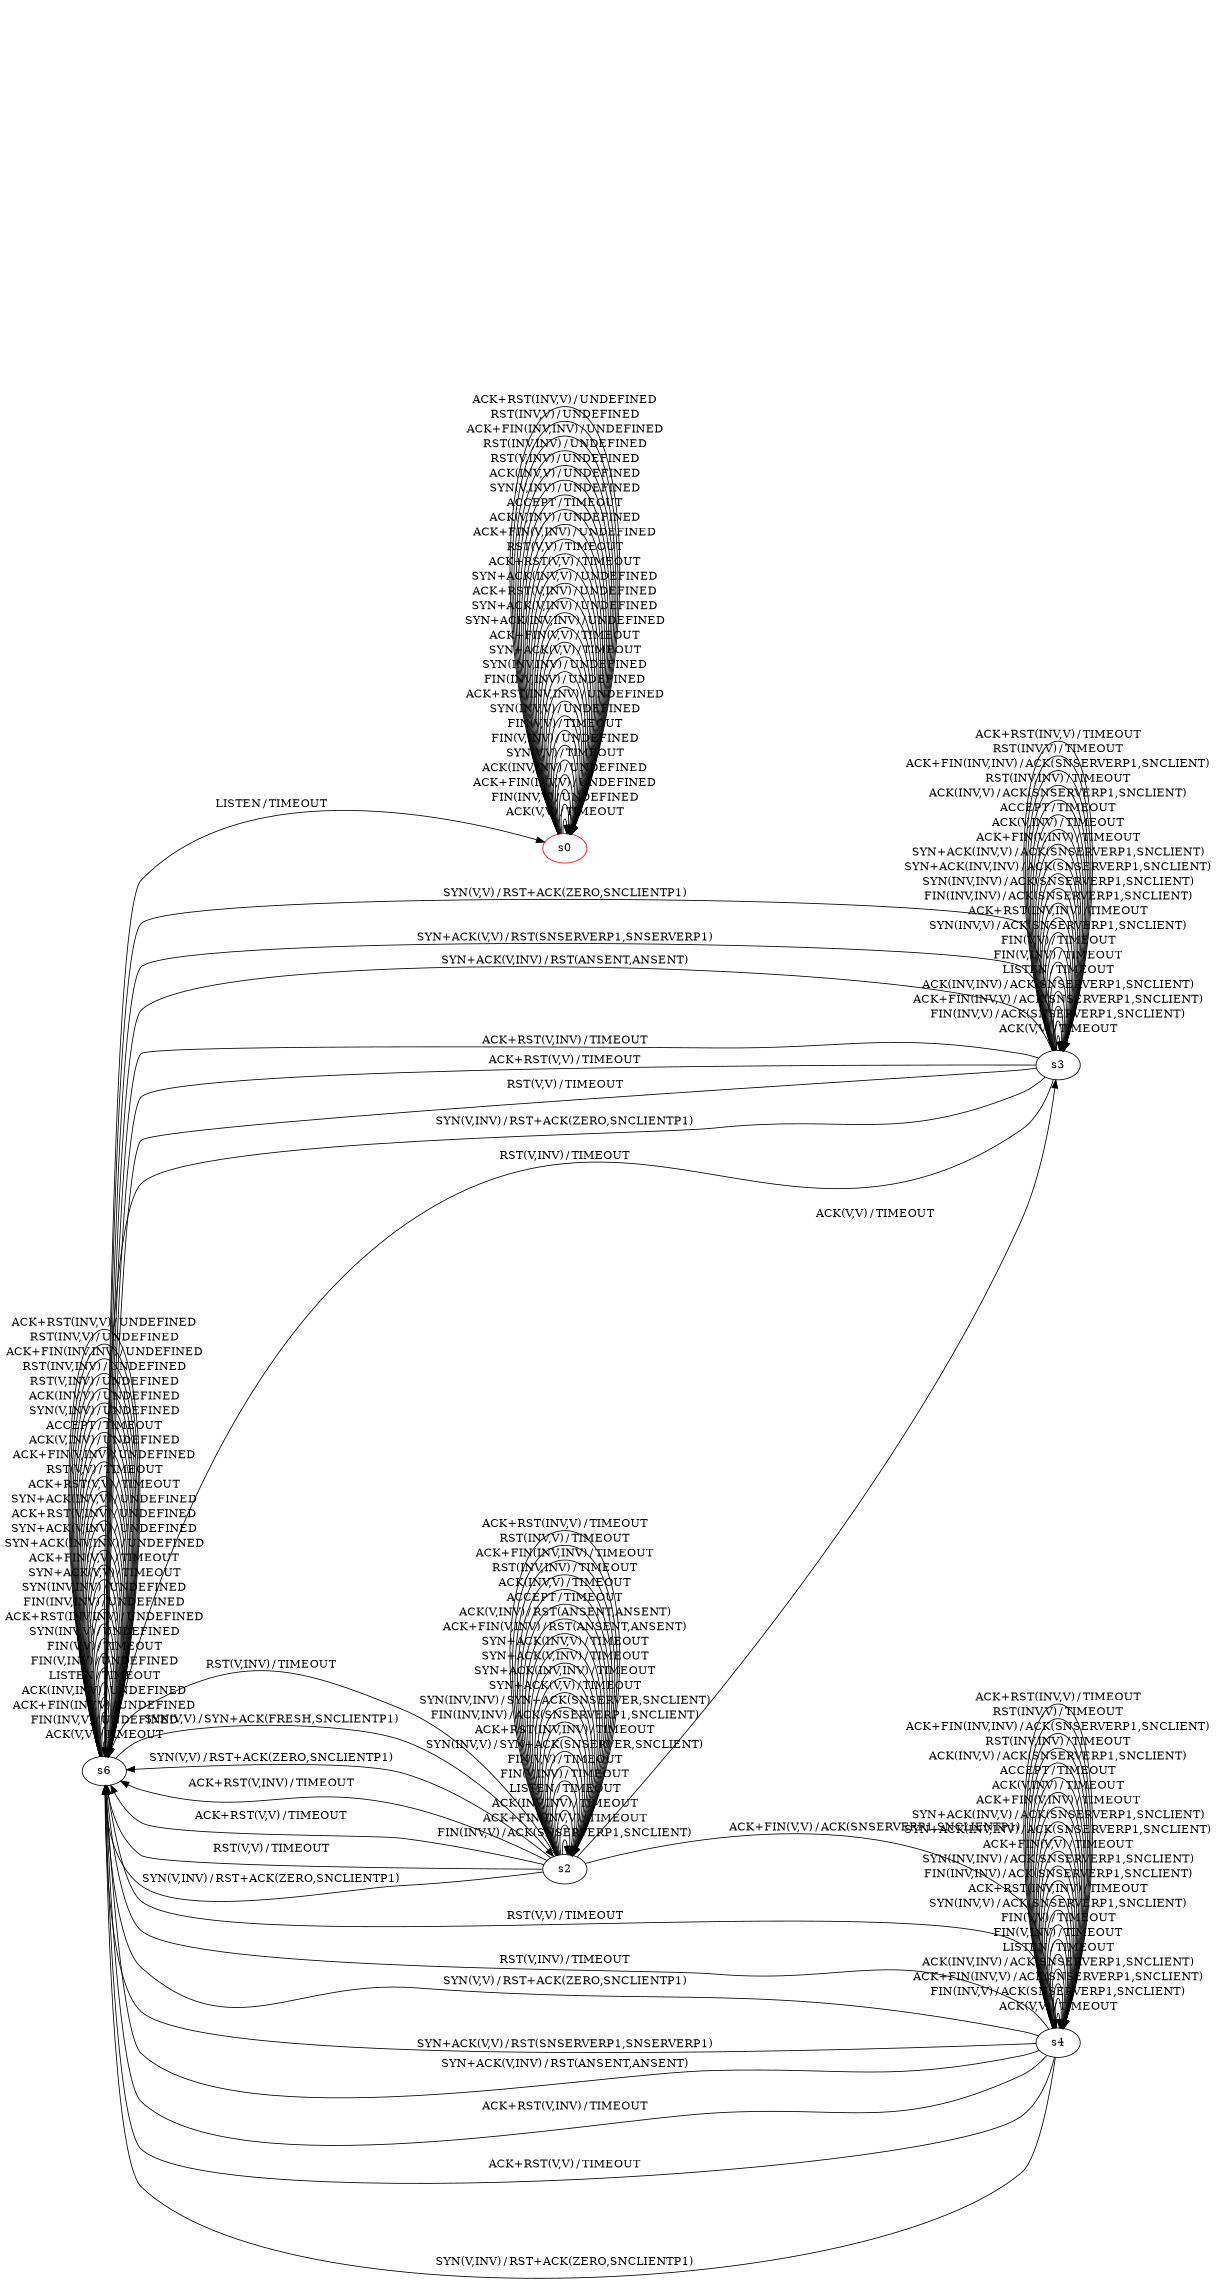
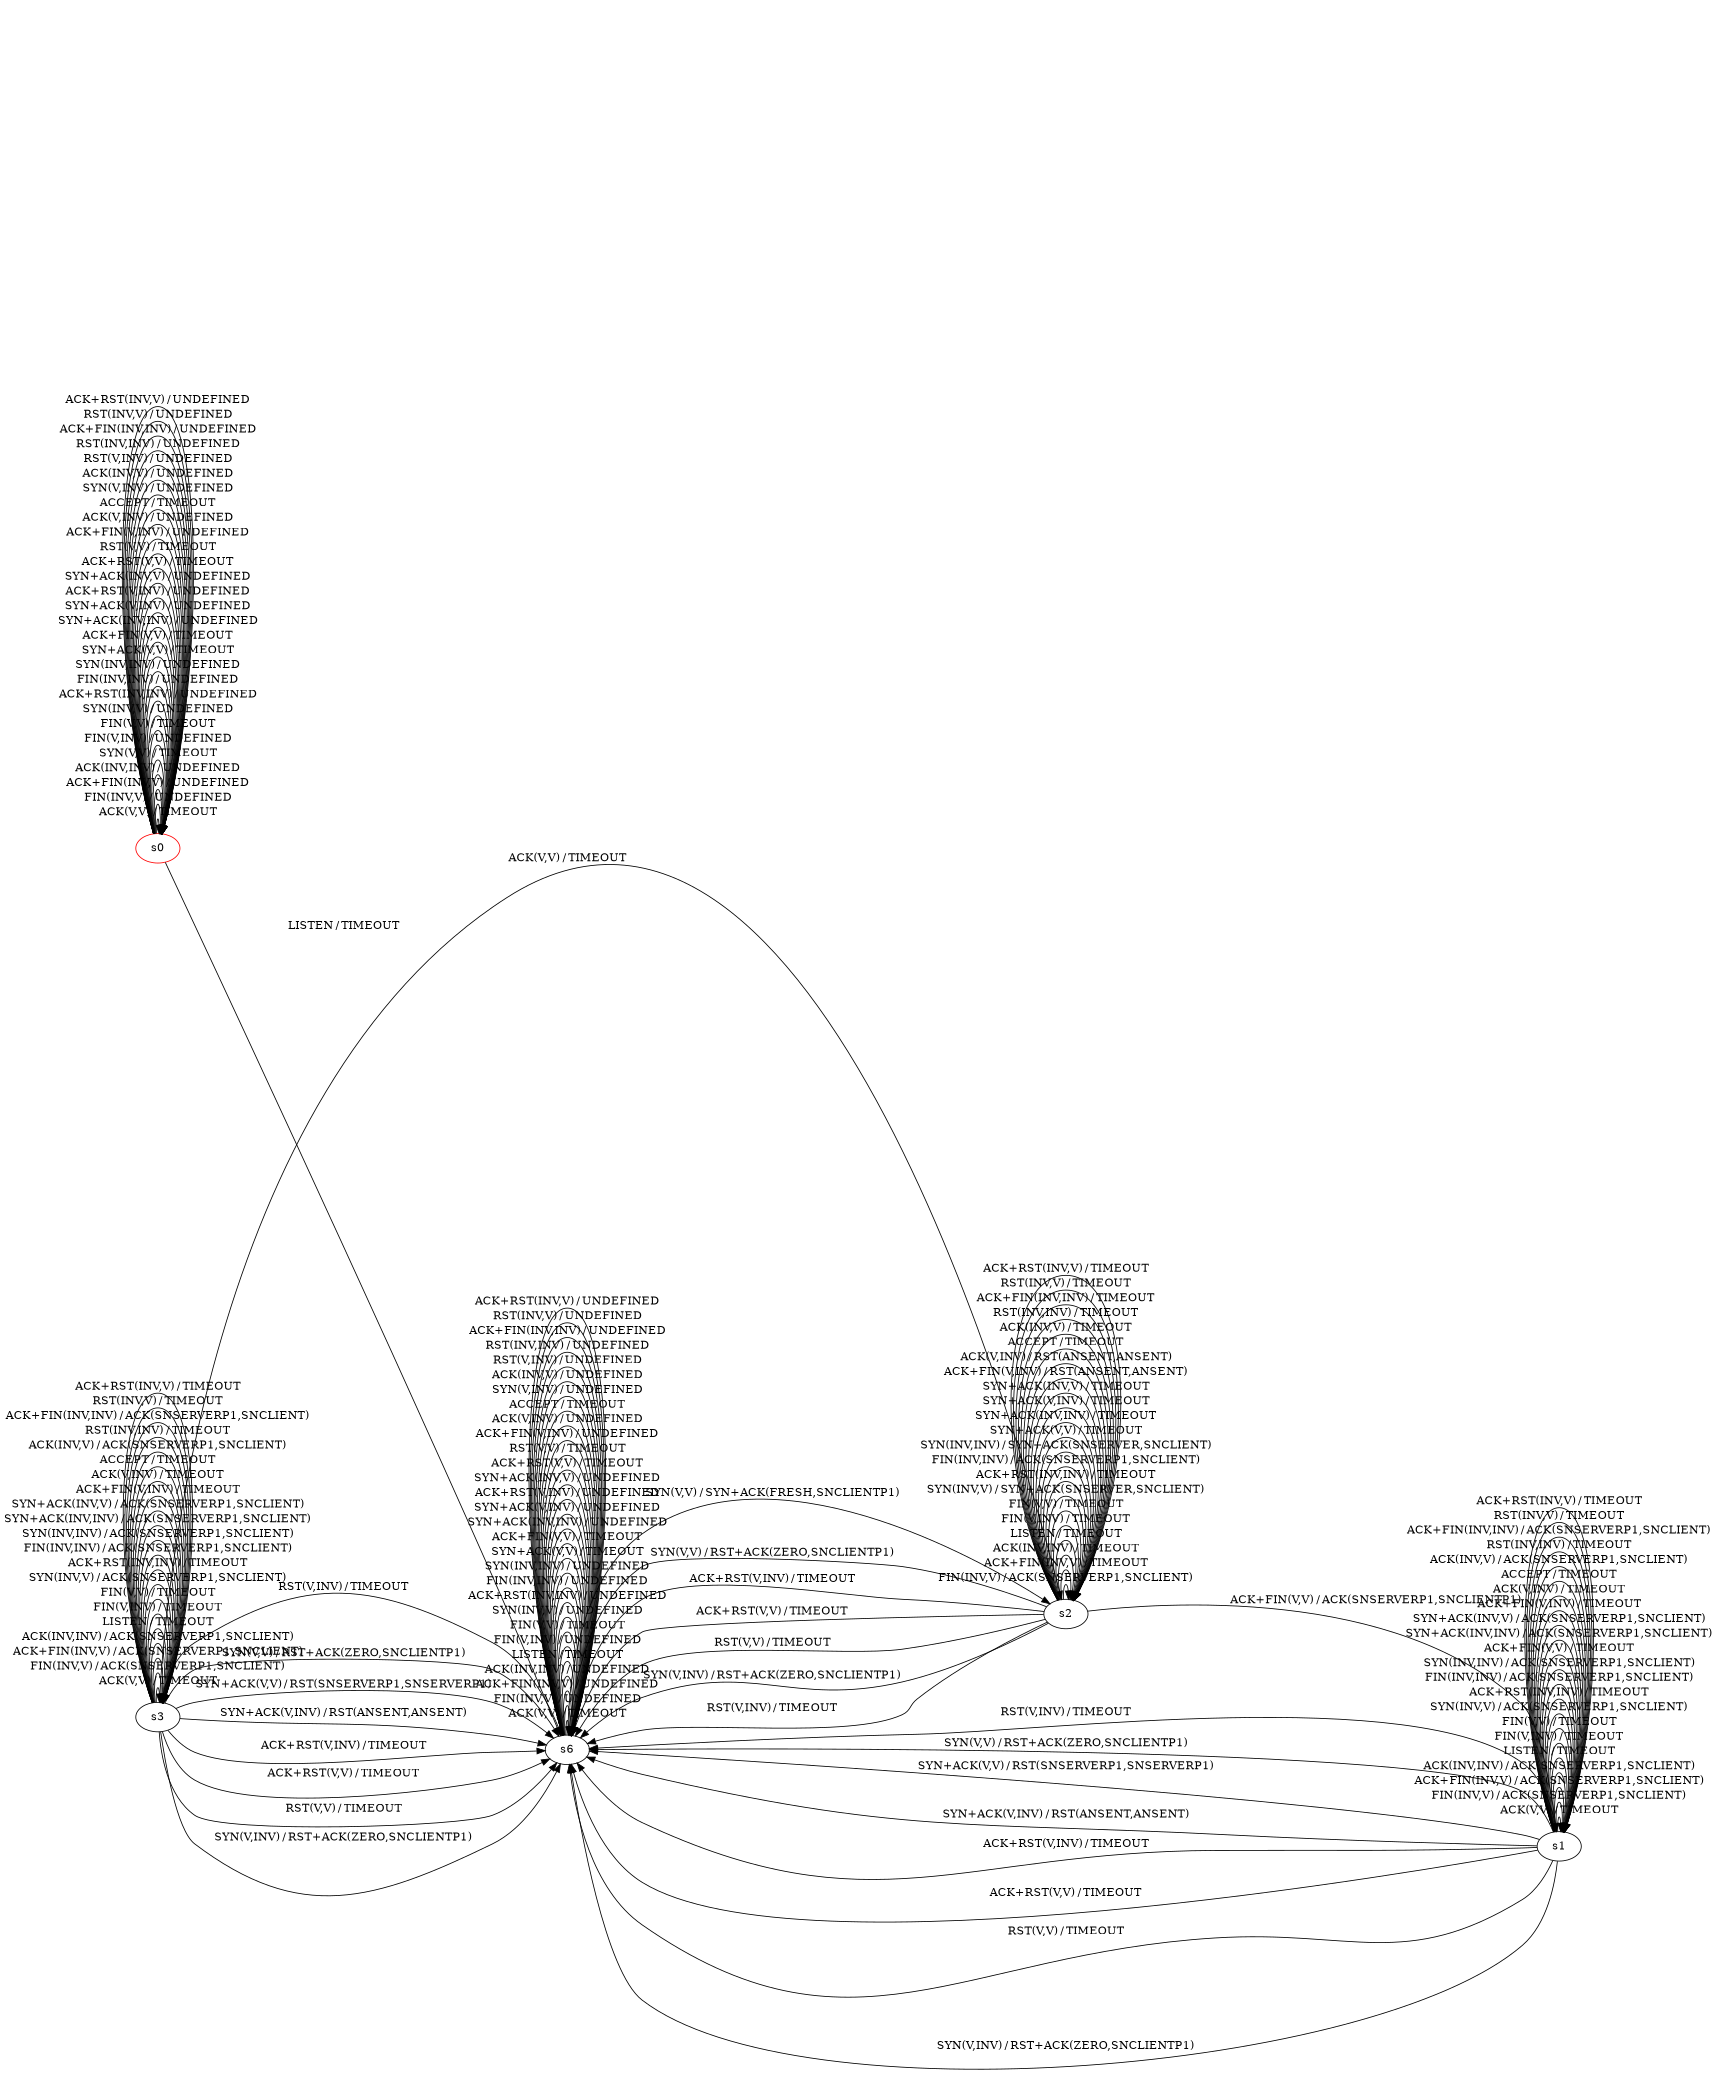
(128, 948) -> (365, 1294)
(862, 1499) -> (554, 884)
(1058, 2043) -> (1559, 1846)
